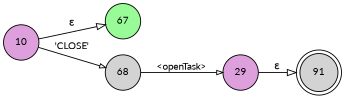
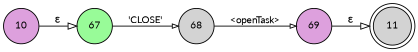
(69, 57) -> (142, 26)
(241, 73) -> (314, 26)
(319, 73) -> (392, 26)
